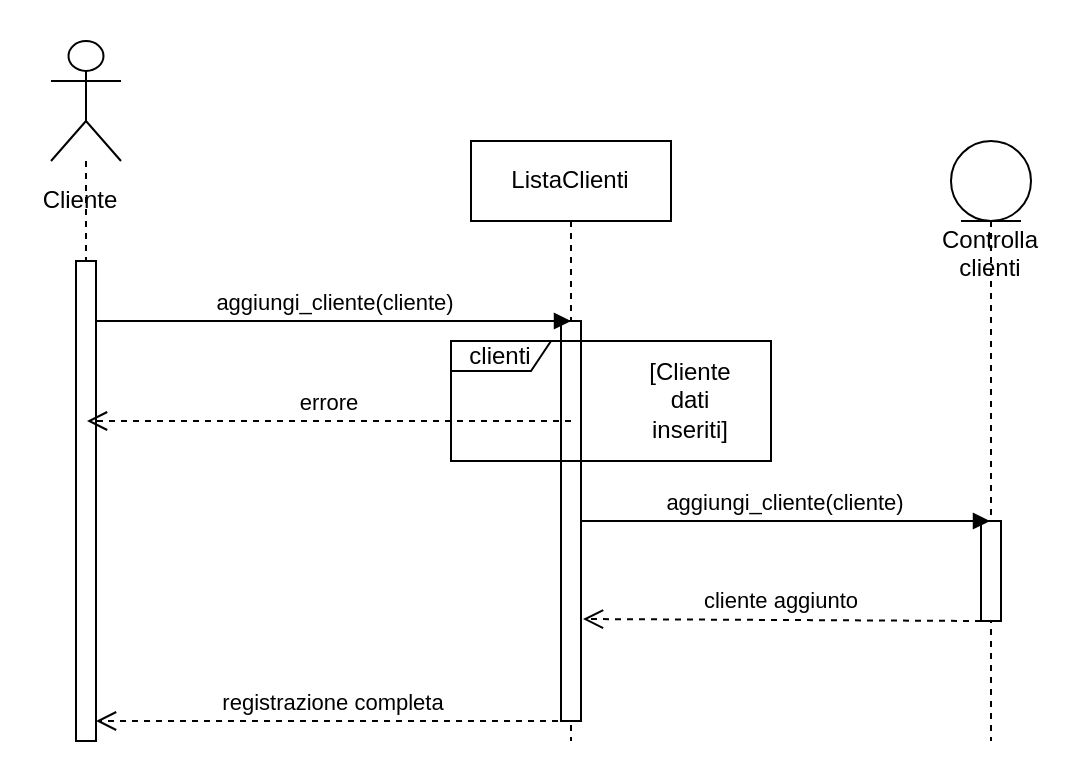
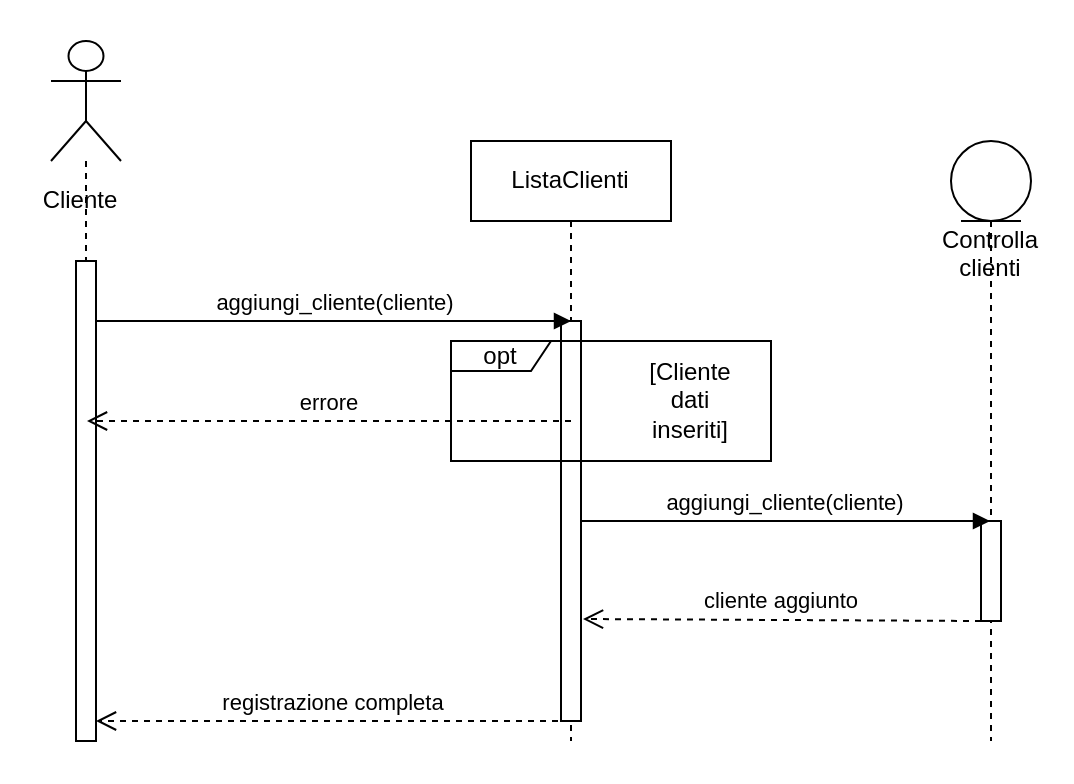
(501, 357) -> (501, 357)
